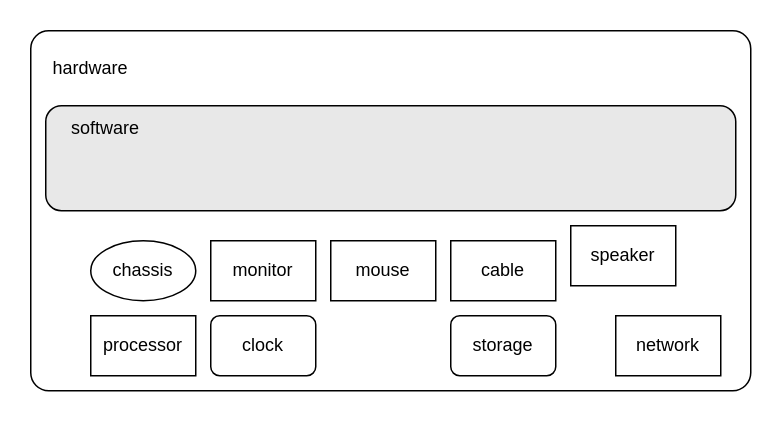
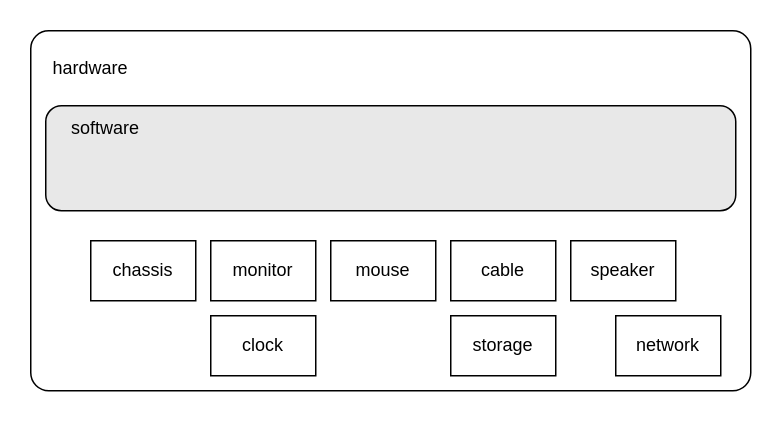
(623, 256) -> (623, 271)
(143, 271) -> (143, 271)
(143, 346) -> none
(263, 346) -> (263, 346)
(503, 346) -> (503, 346)
